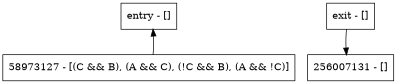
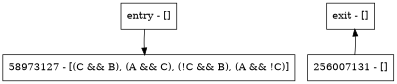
(346, 38) -> (355, 46)
(154, 46) -> (144, 38)
